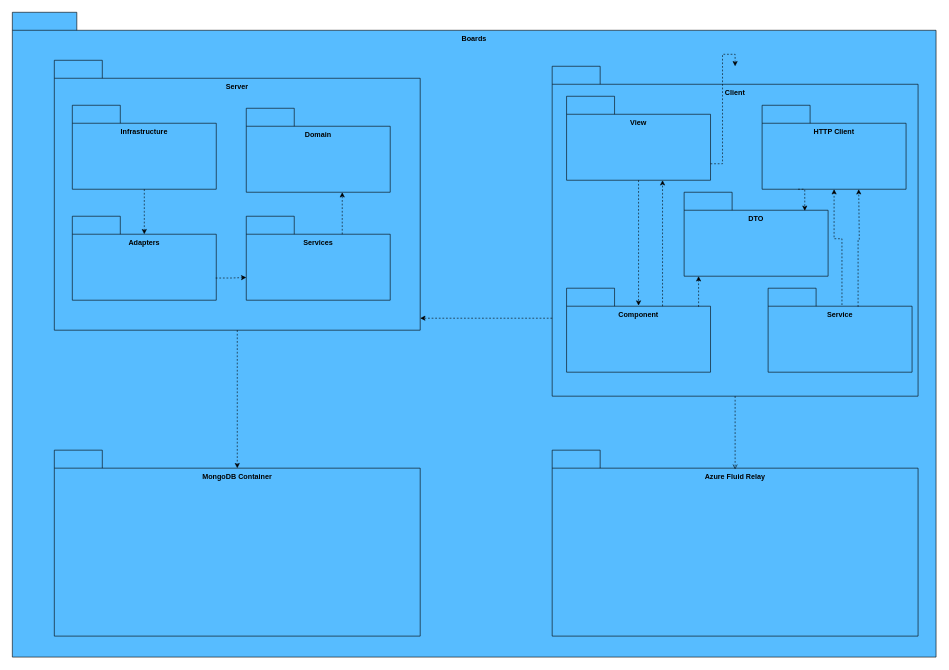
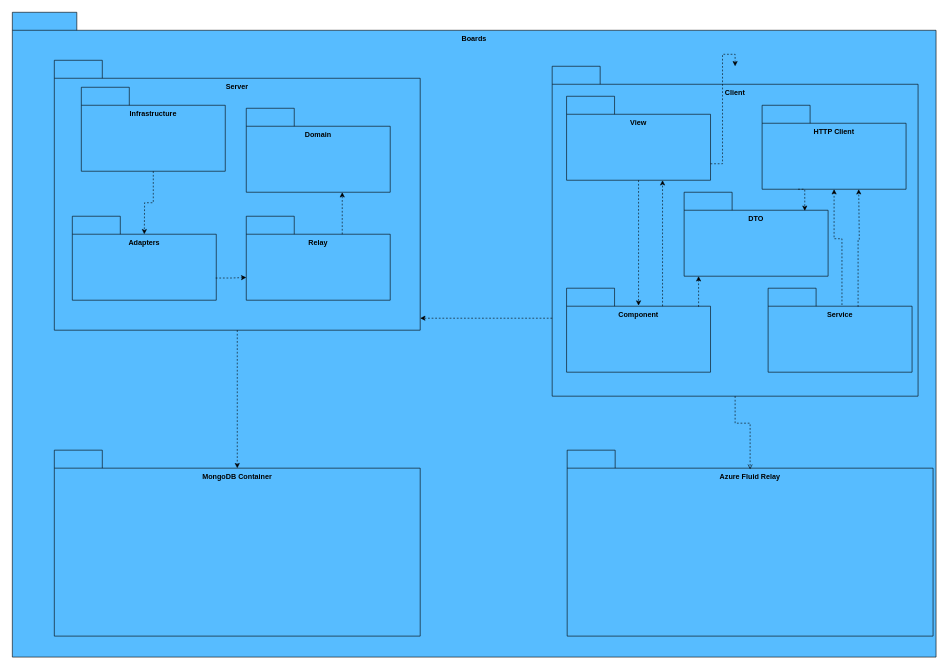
(144, 147) -> (153, 129)
(318, 243) -> (318, 243)
(735, 543) -> (750, 543)
